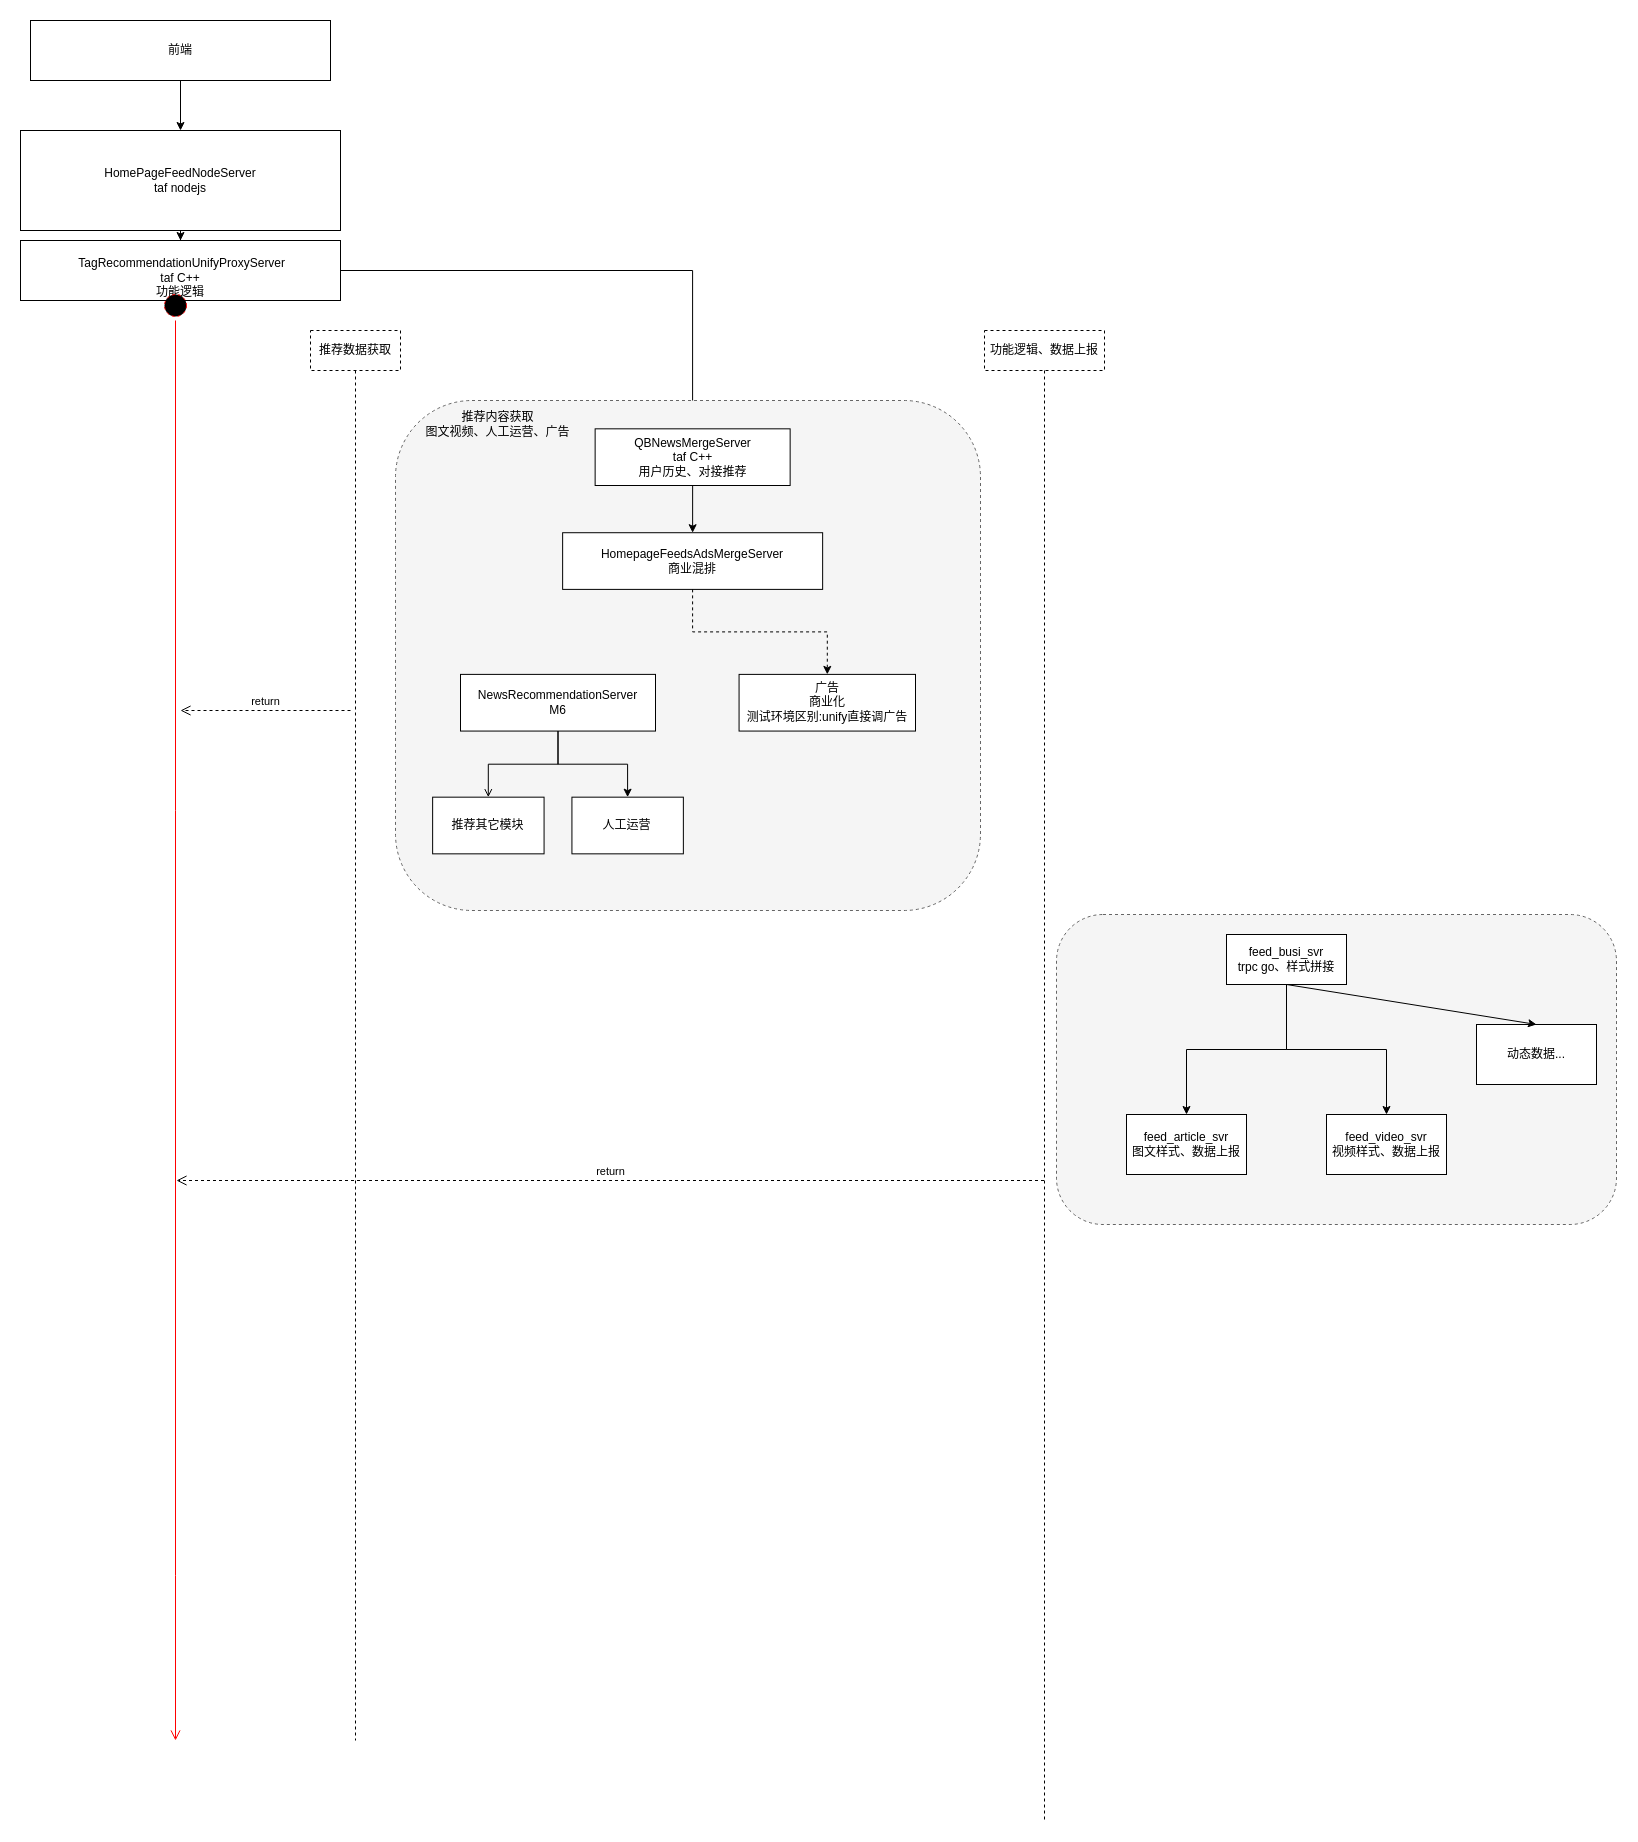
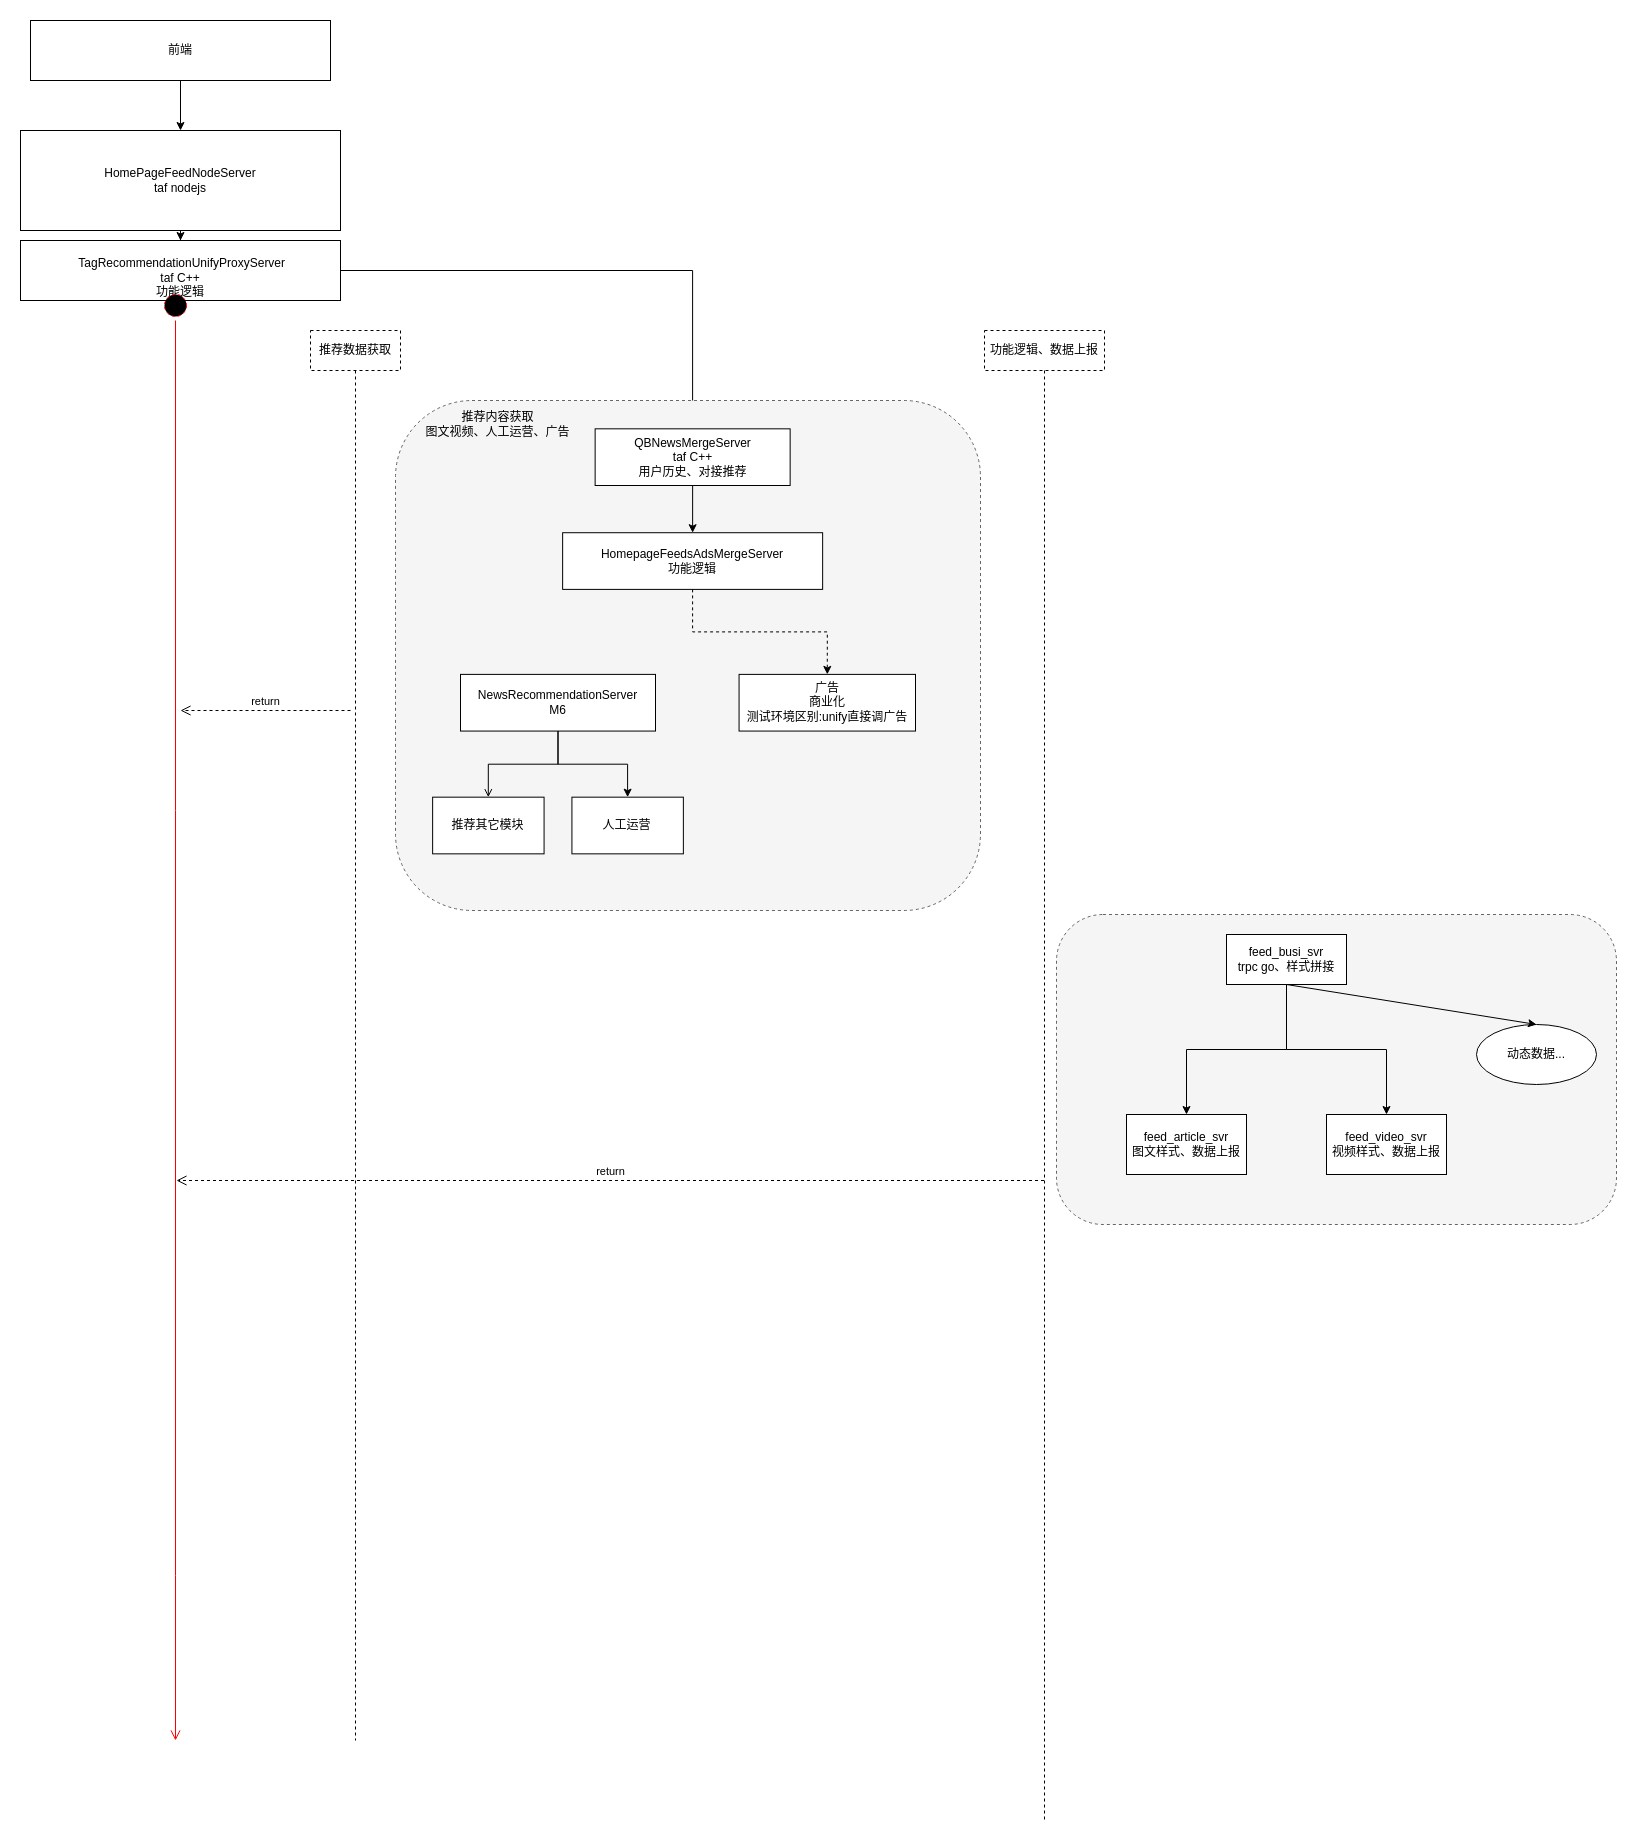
(693, 562) -> (693, 562)
(1537, 1055) -> (1537, 1055)
